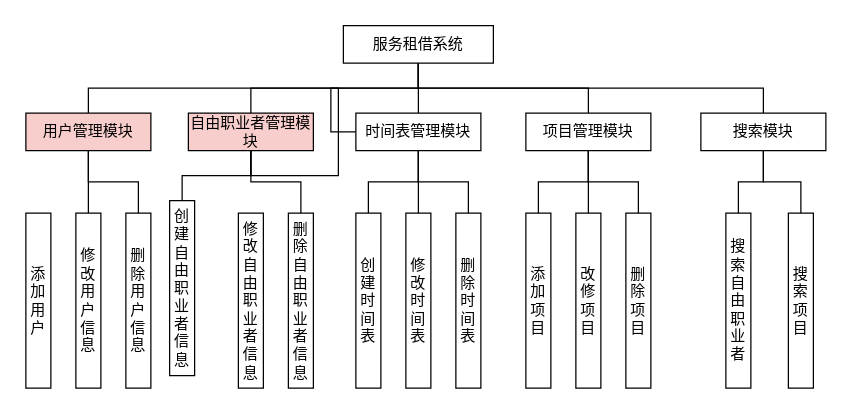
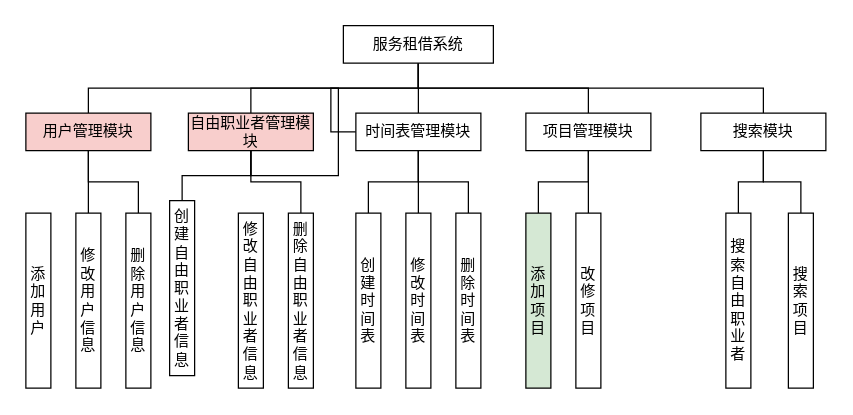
(630, 182) -> none
(538, 301) -> (538, 301)
(638, 301) -> none
